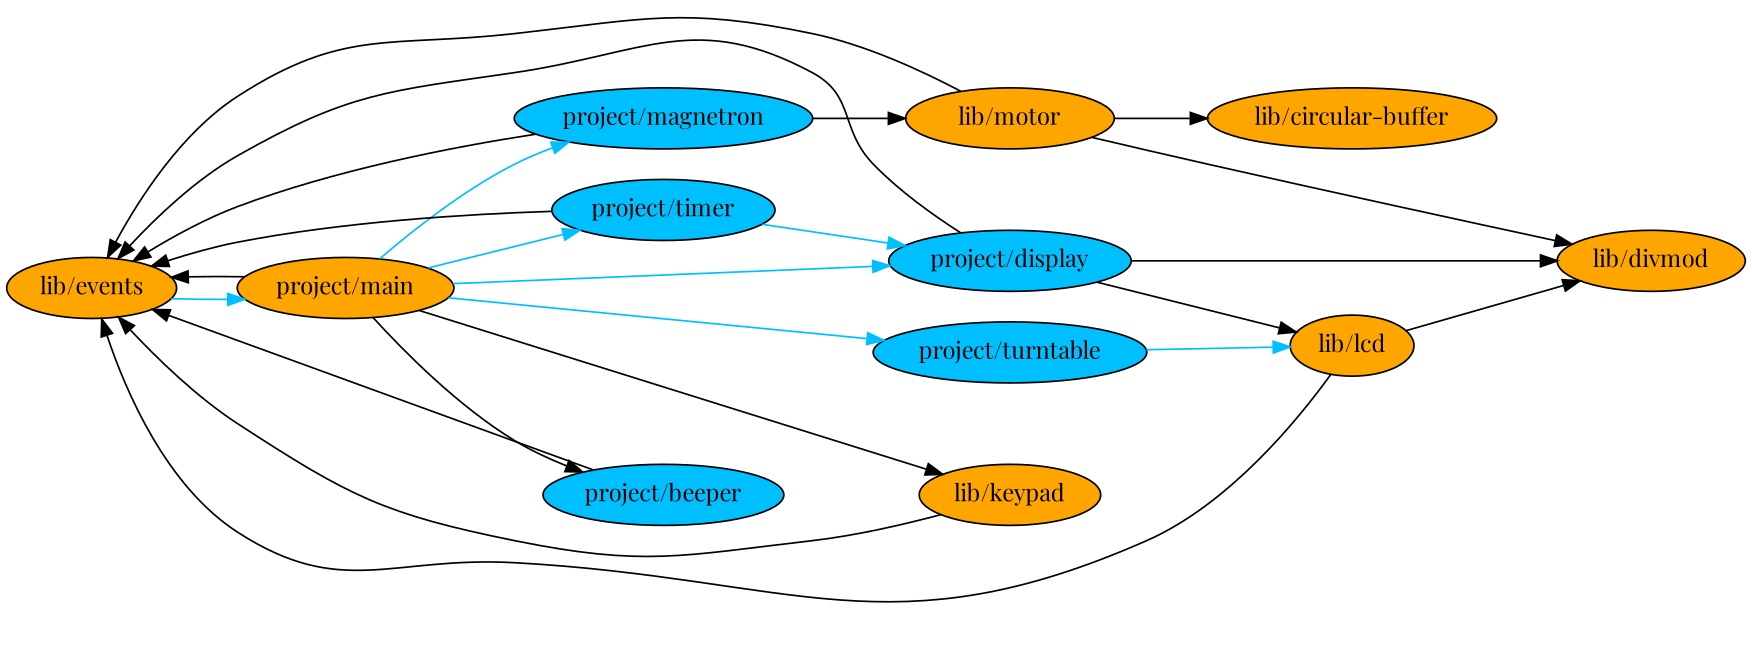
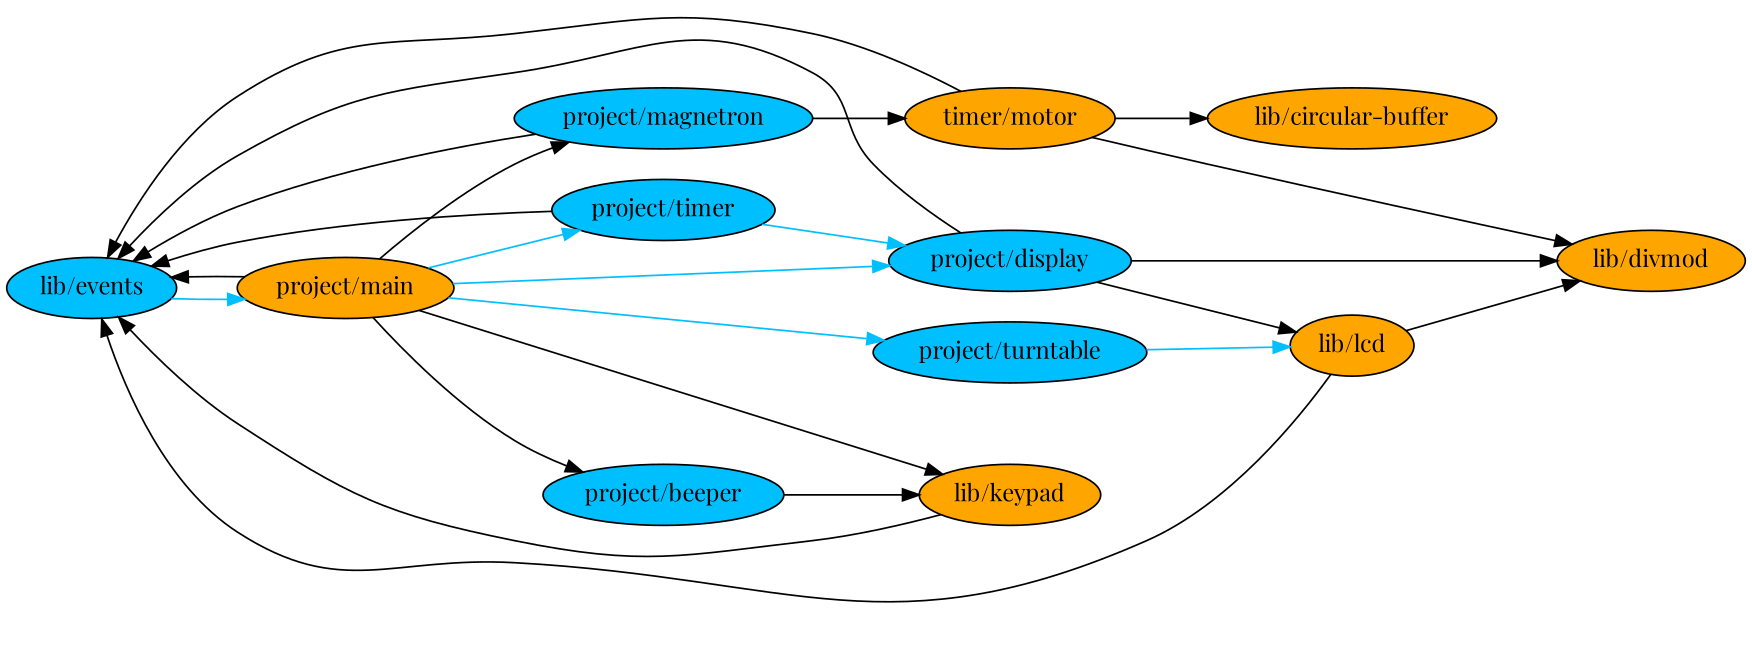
(1010, 118) -> (1010, 118)
(462, 196) -> (462, 196)
(92, 288) -> (92, 288)
(381, 393) -> (843, 495)
